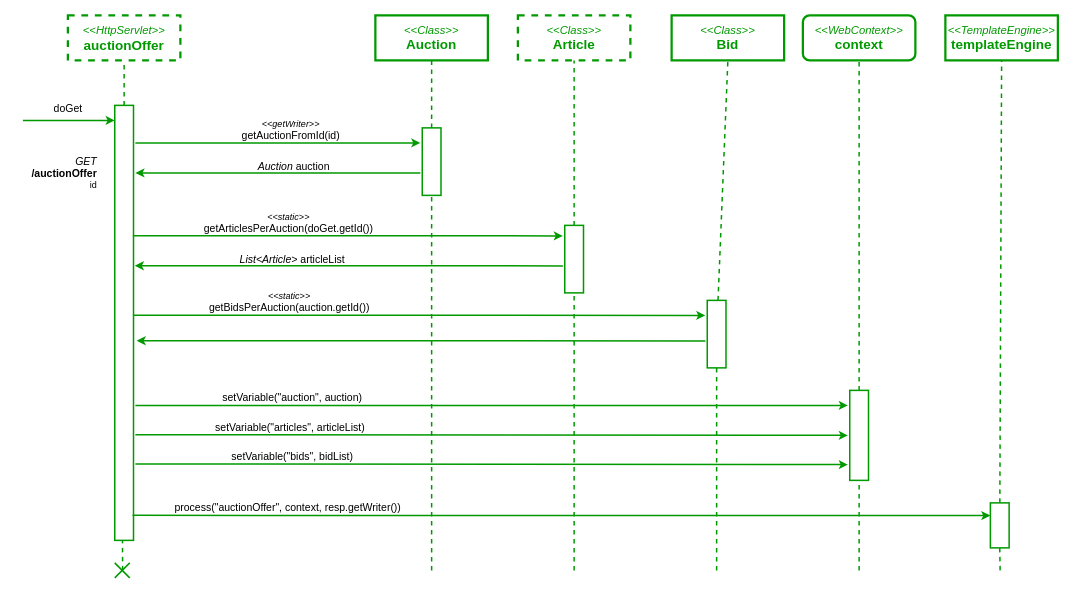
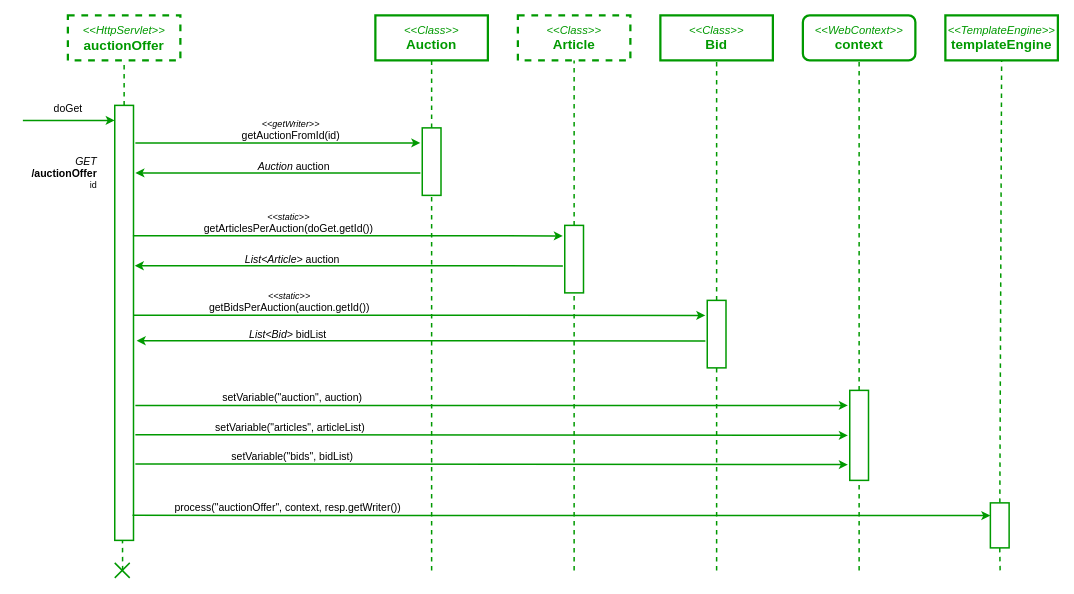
(728, 38) -> (717, 38)
(293, 259) -> (293, 259)
none -> (288, 334)
